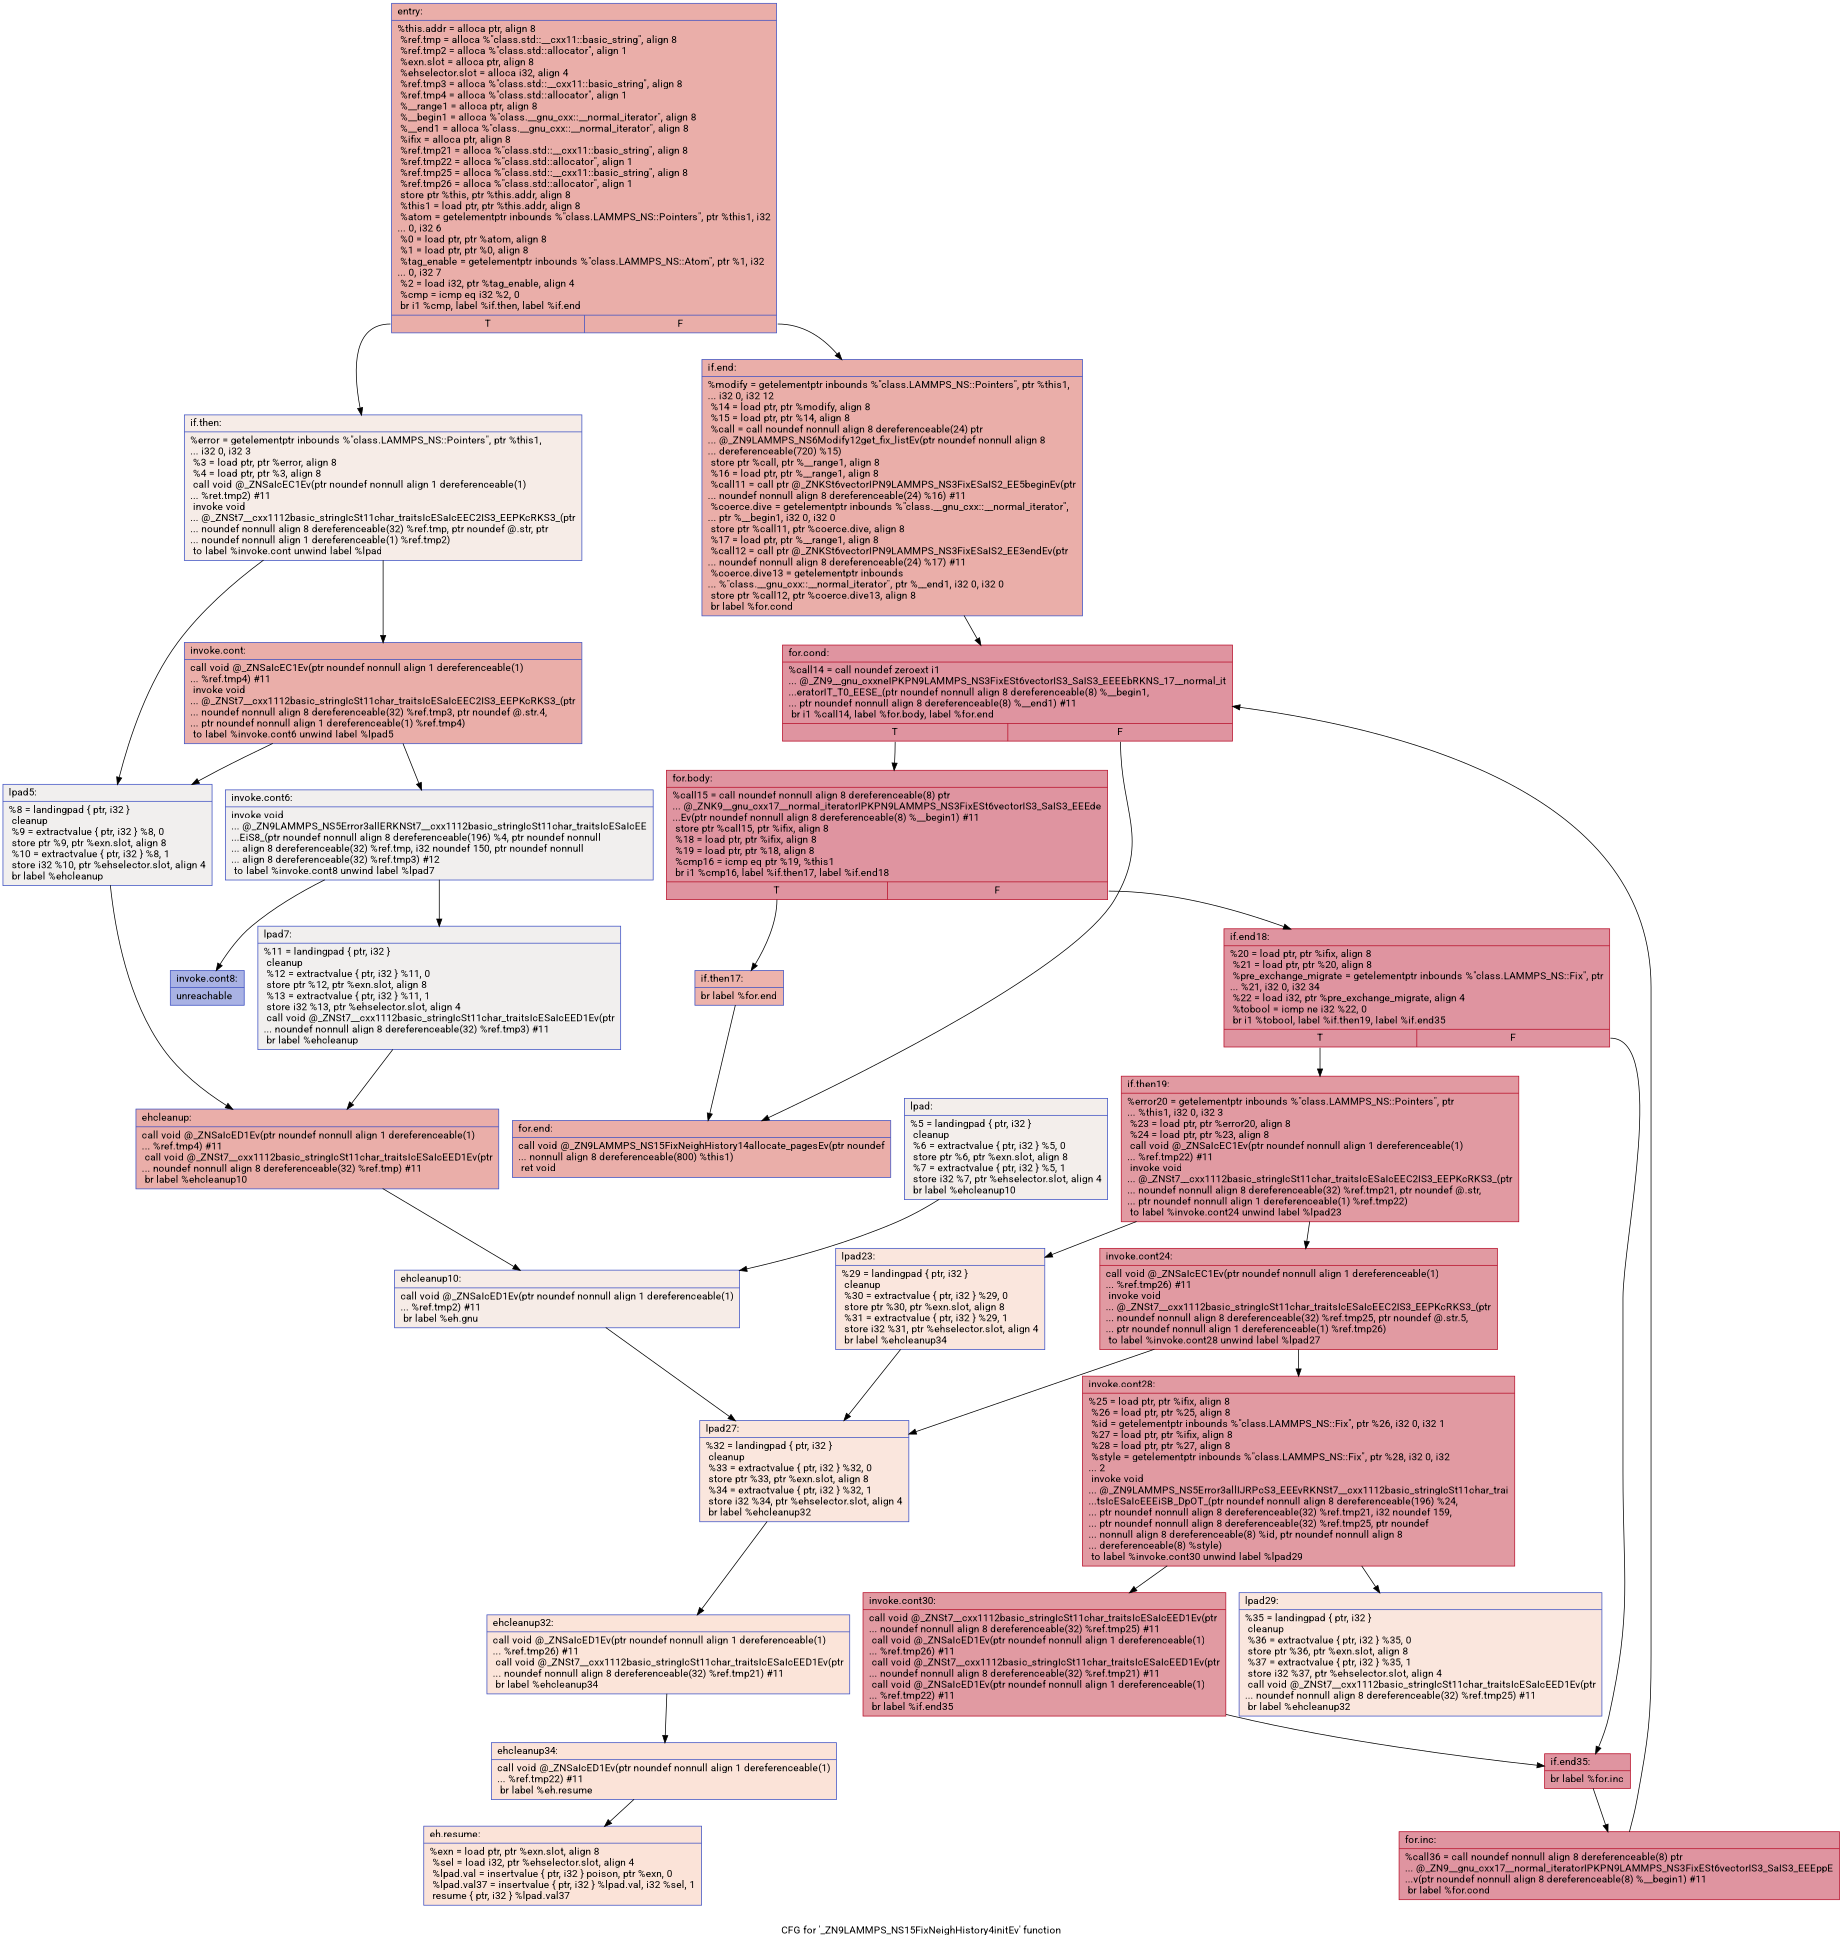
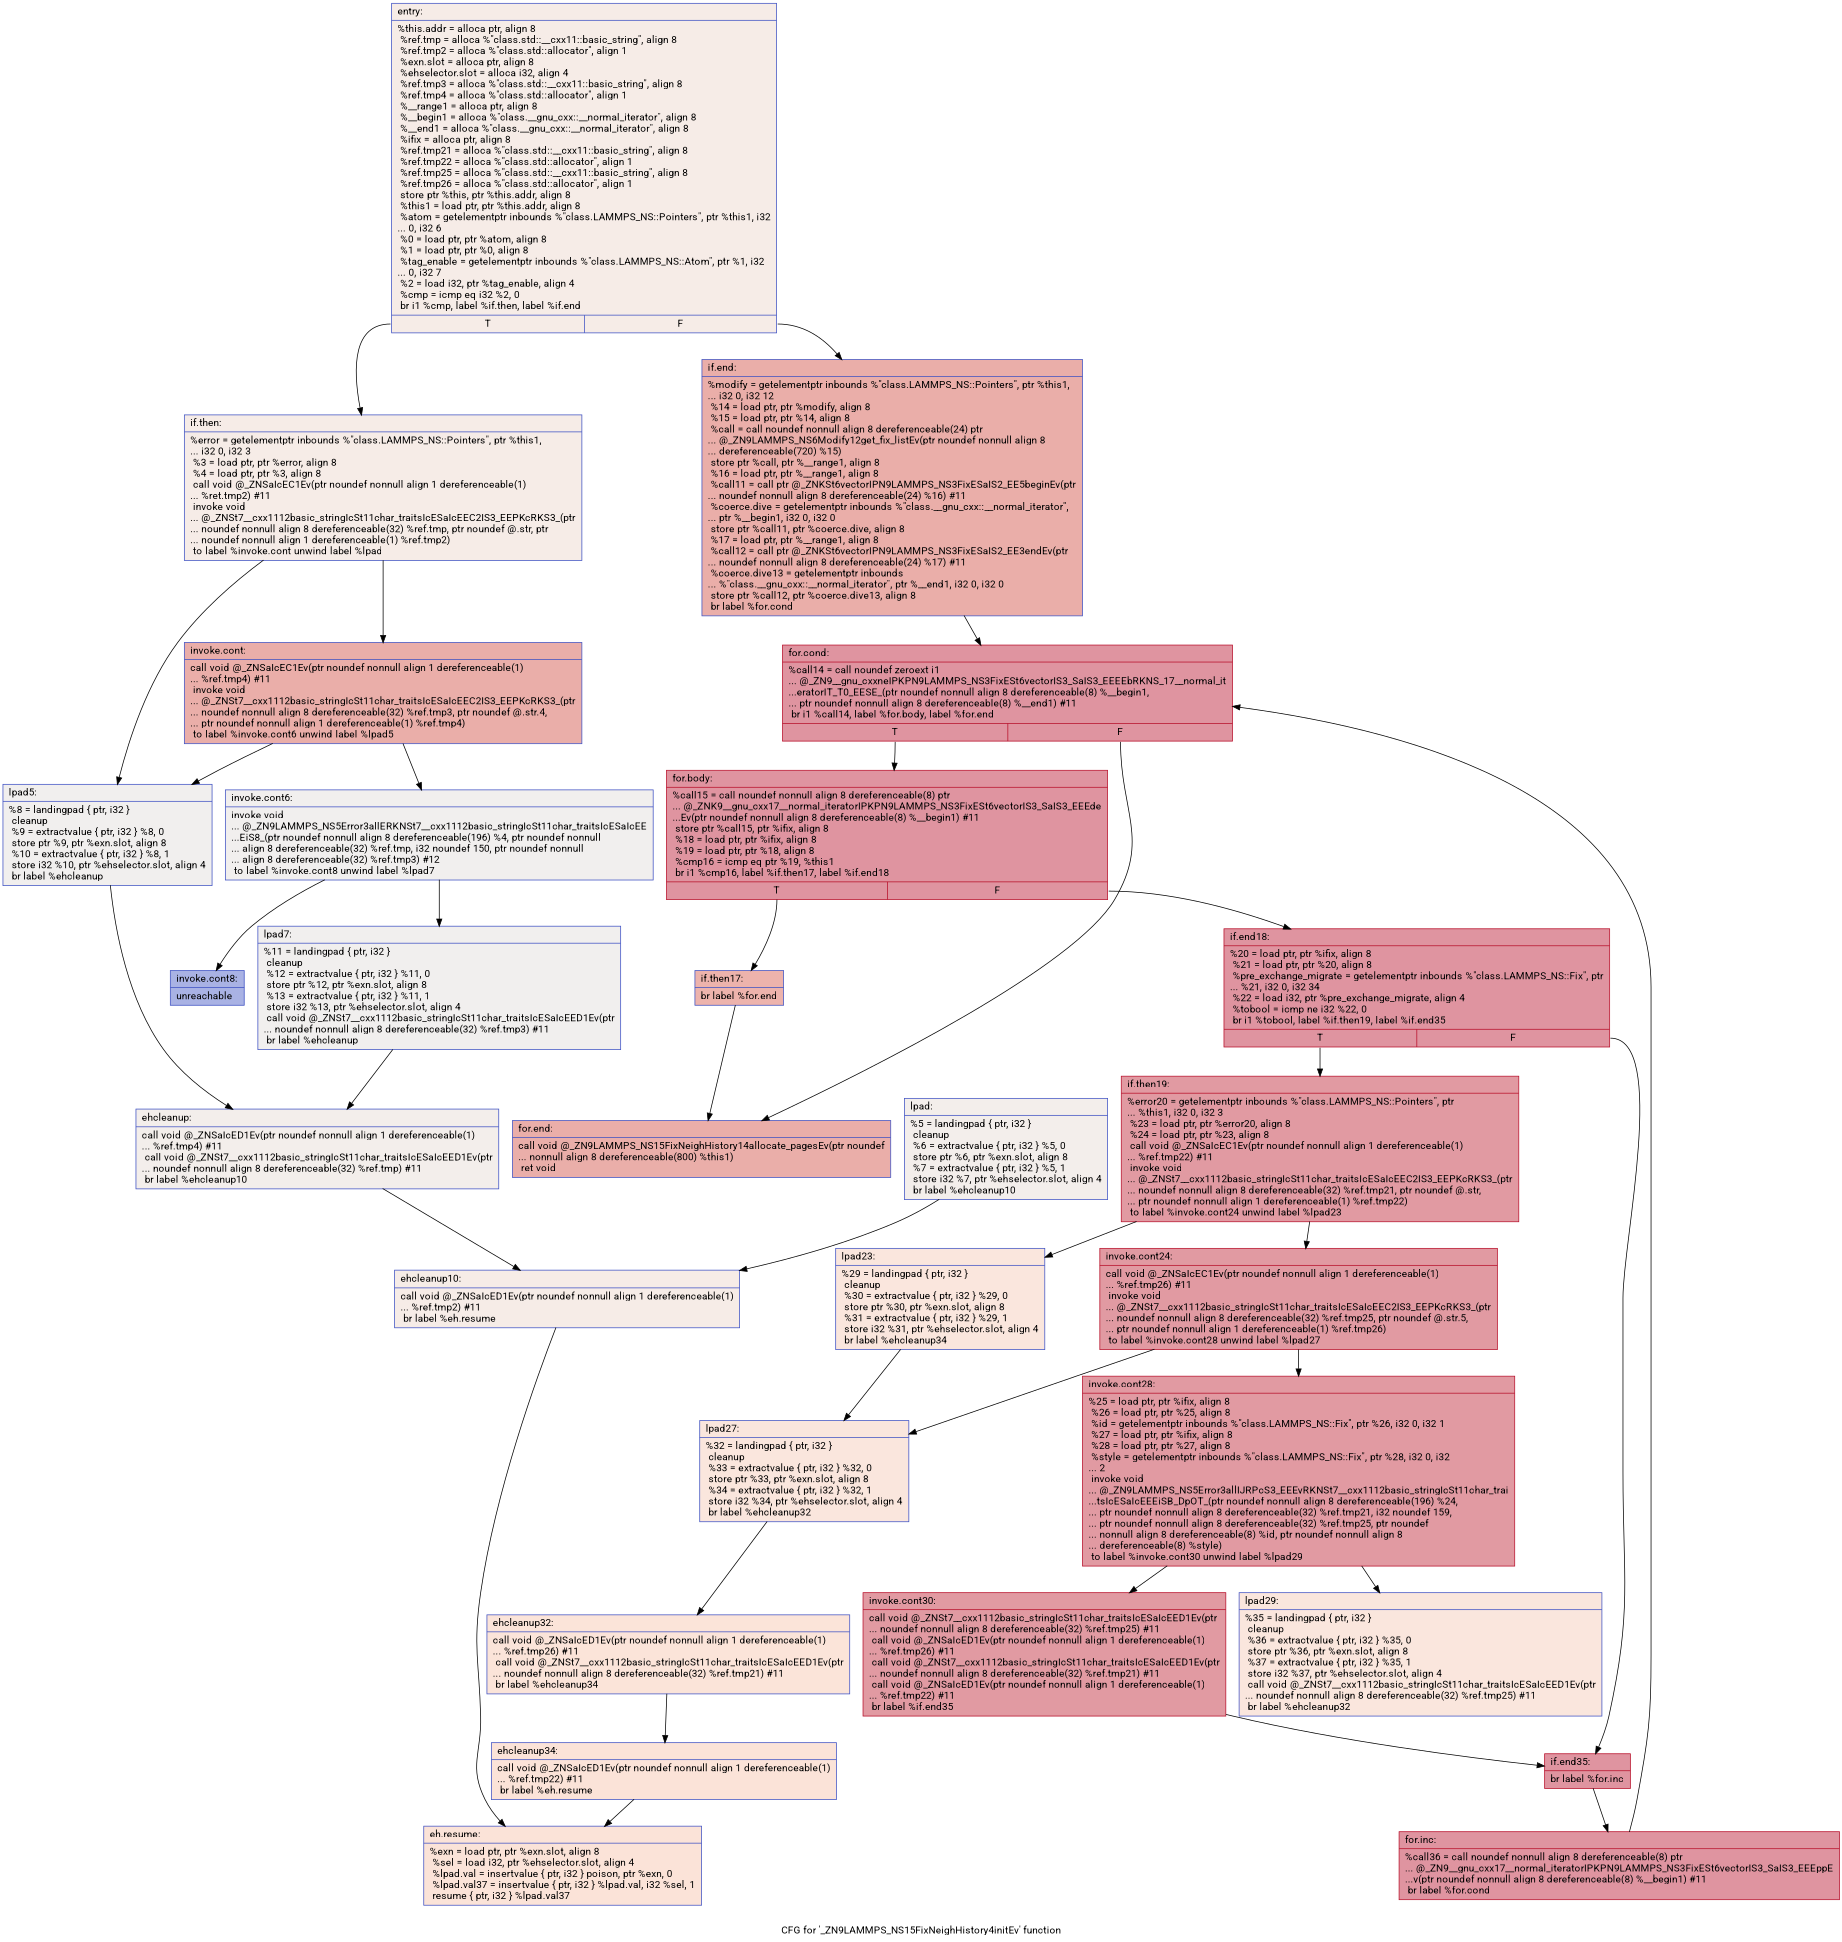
(584, 168) -> (584, 168)
(317, 1149) -> (317, 1149)
(440, 1319) -> (449, 1319)
(668, 1372) -> (484, 1572)
